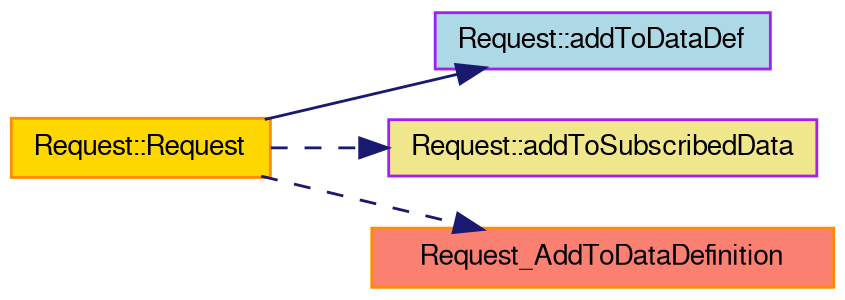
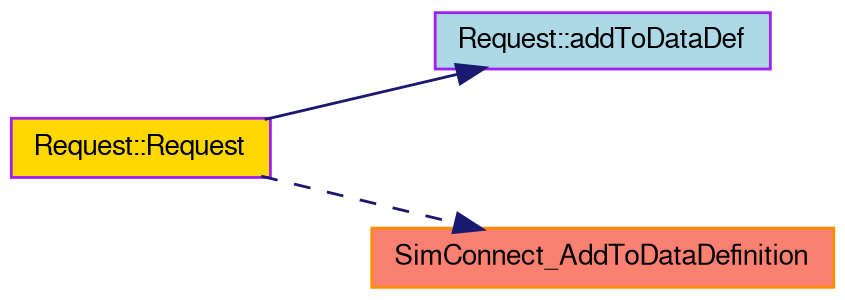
(141, 148) -> (141, 148)
(603, 148) -> none
(603, 258) -> (603, 258)
